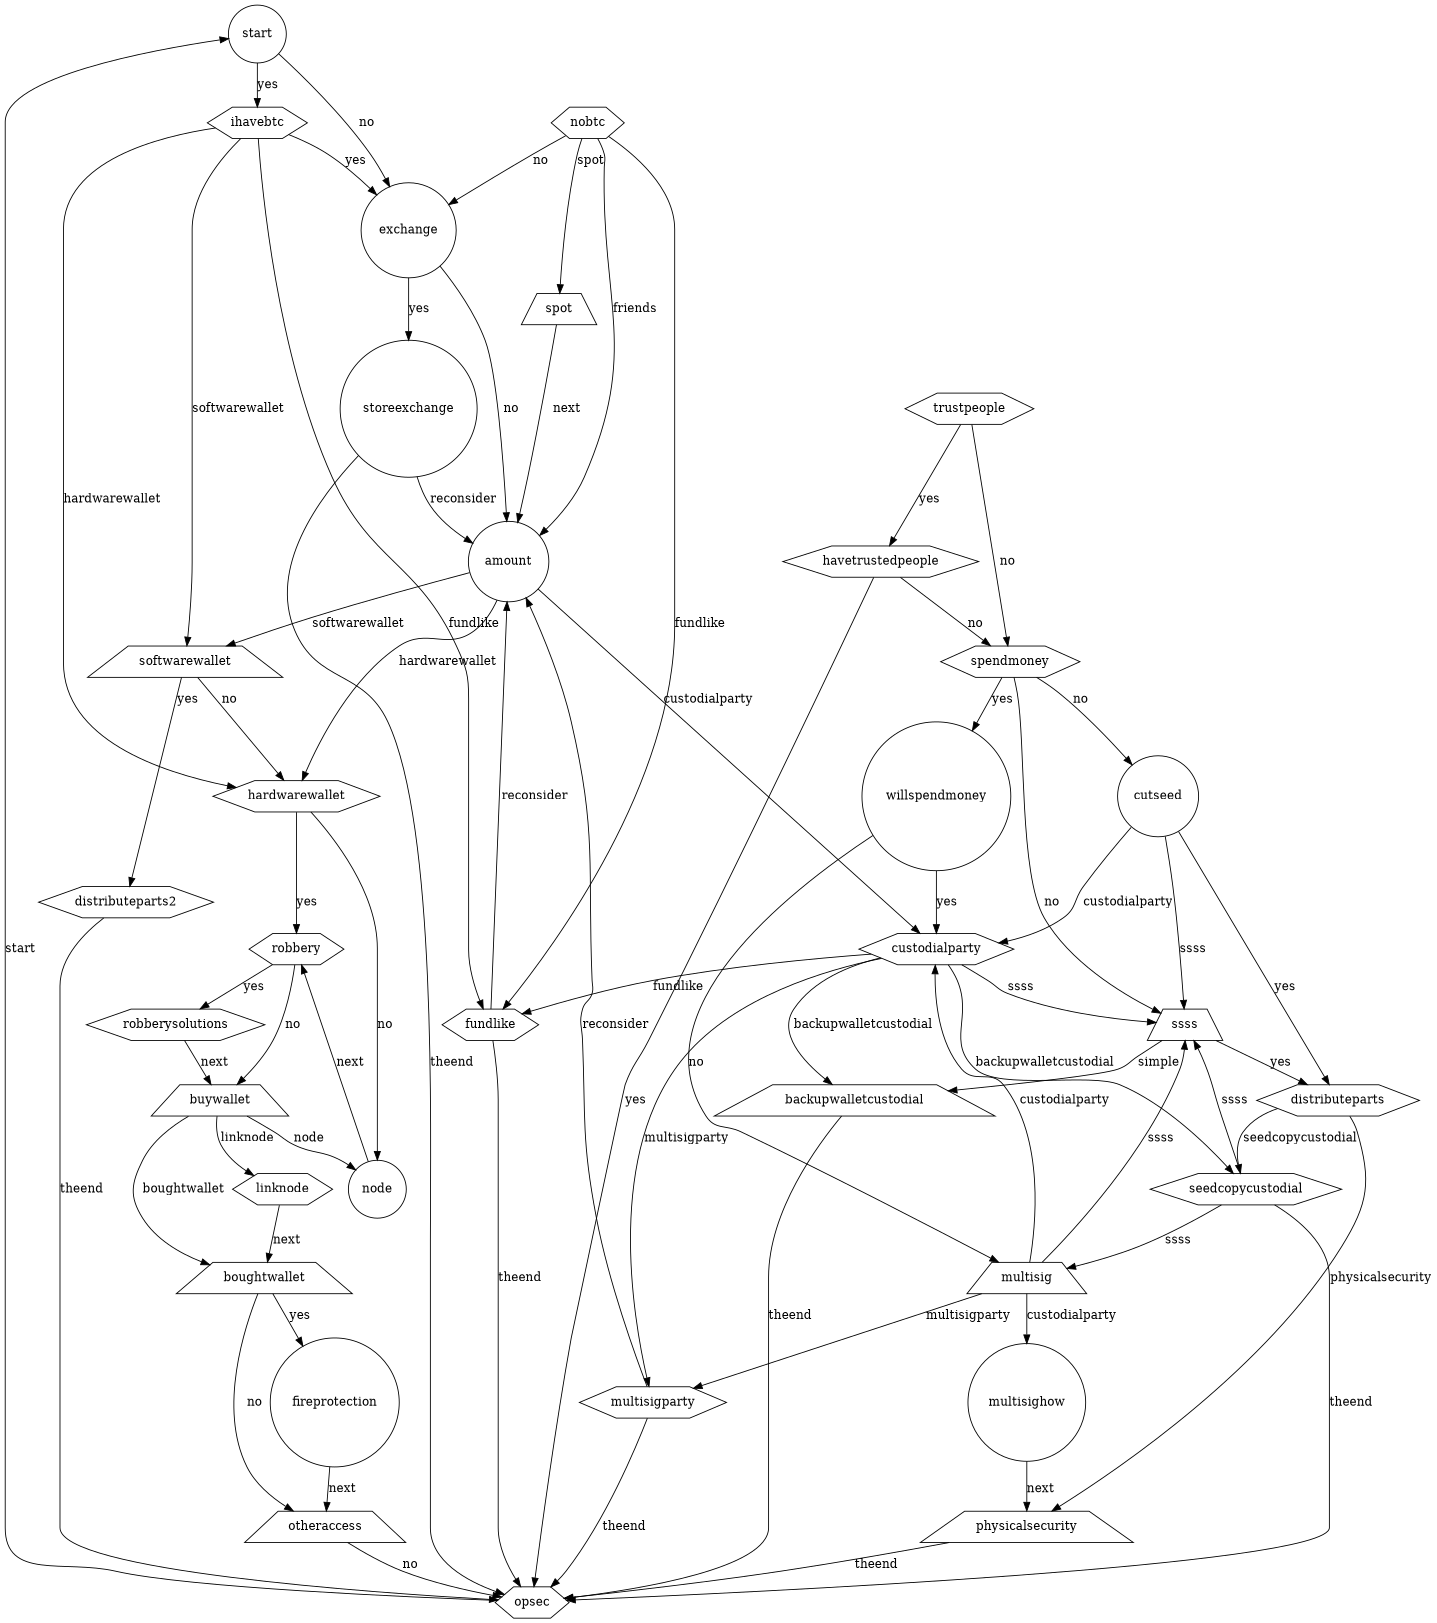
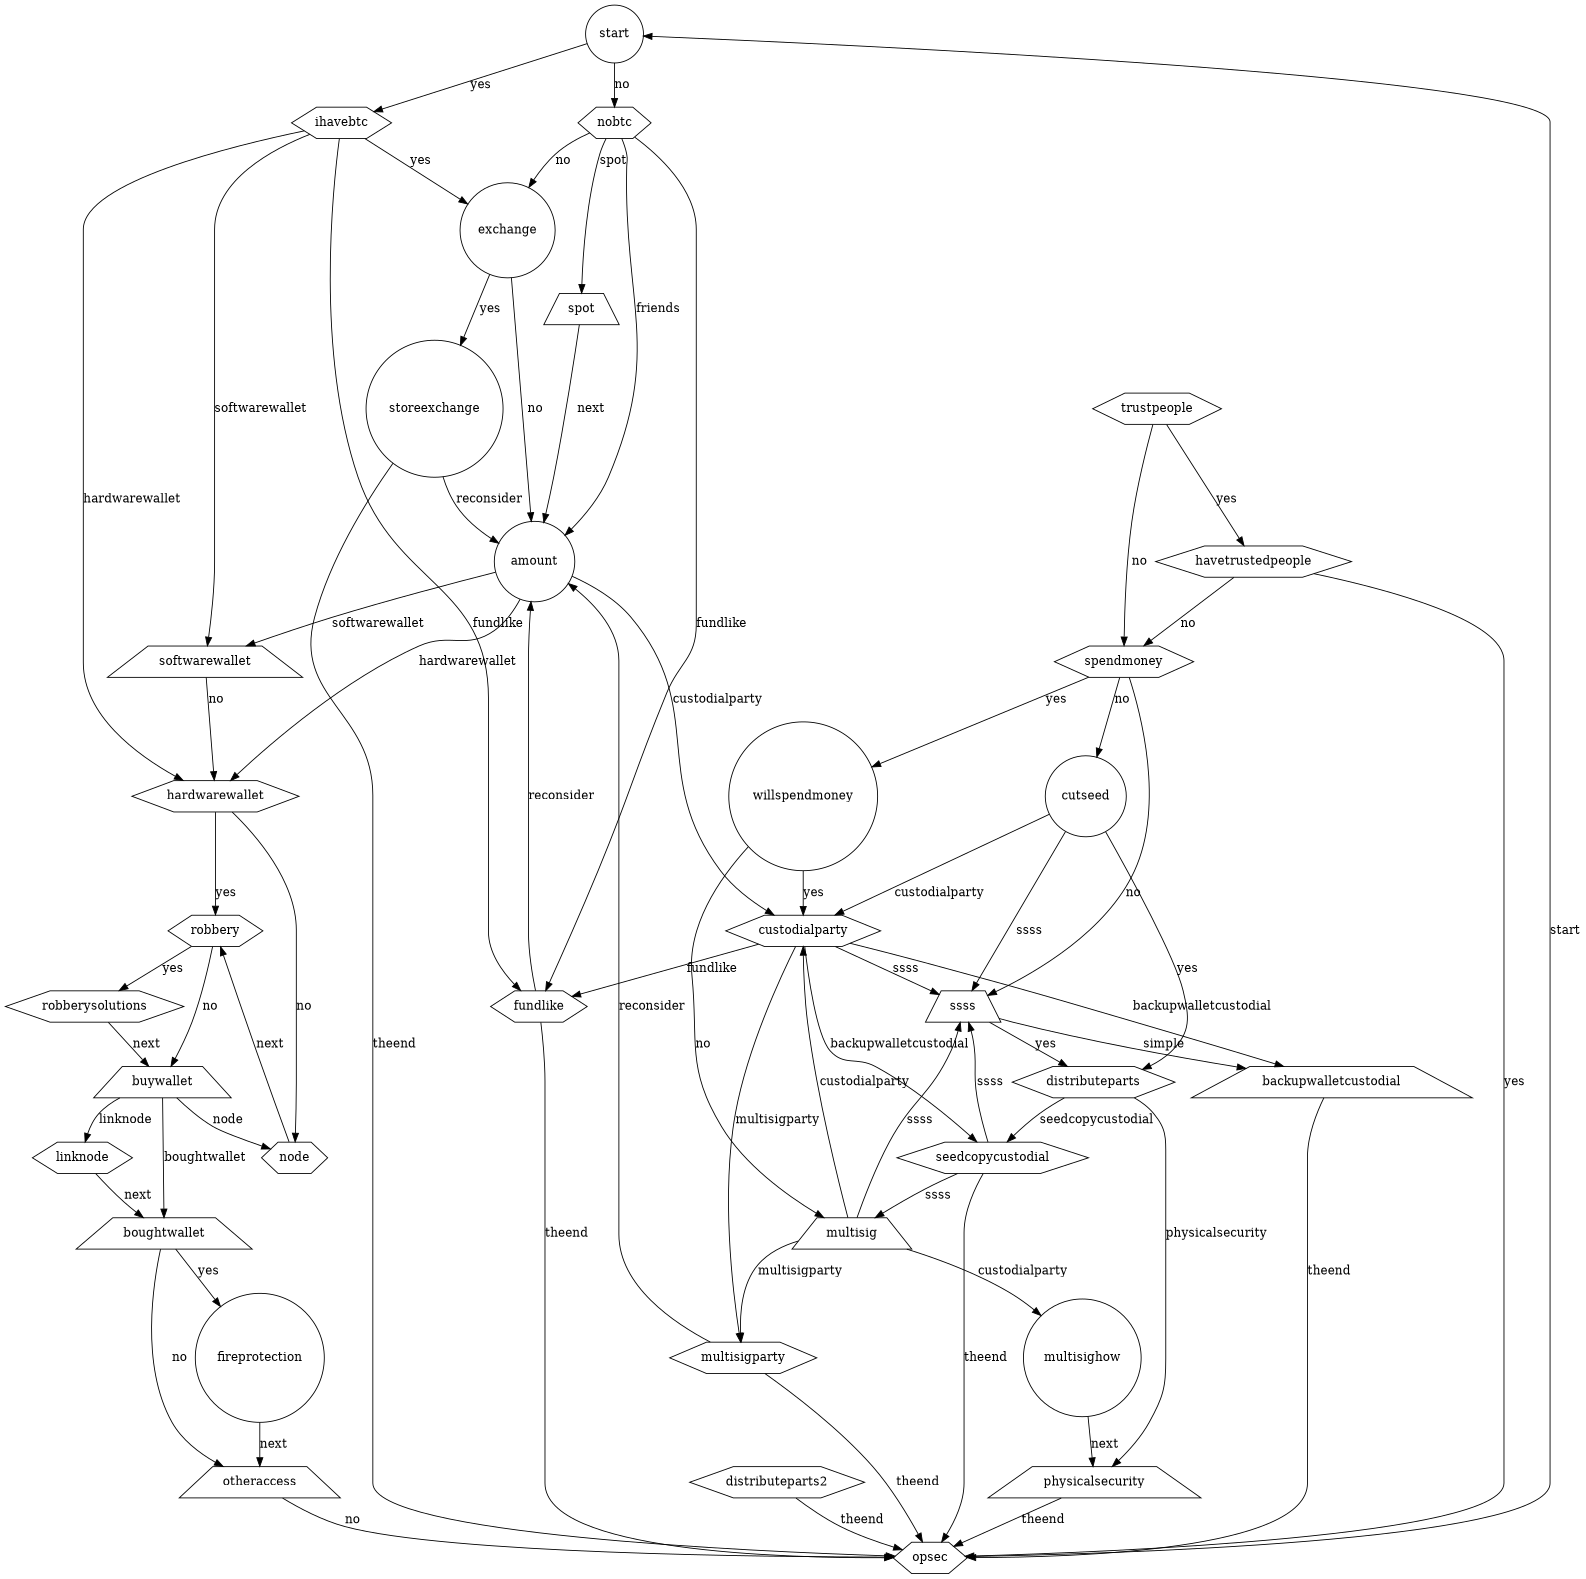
(337, 112) -> (615, 81)
(157, 778) -> none
(377, 1189) -> (295, 1158)
